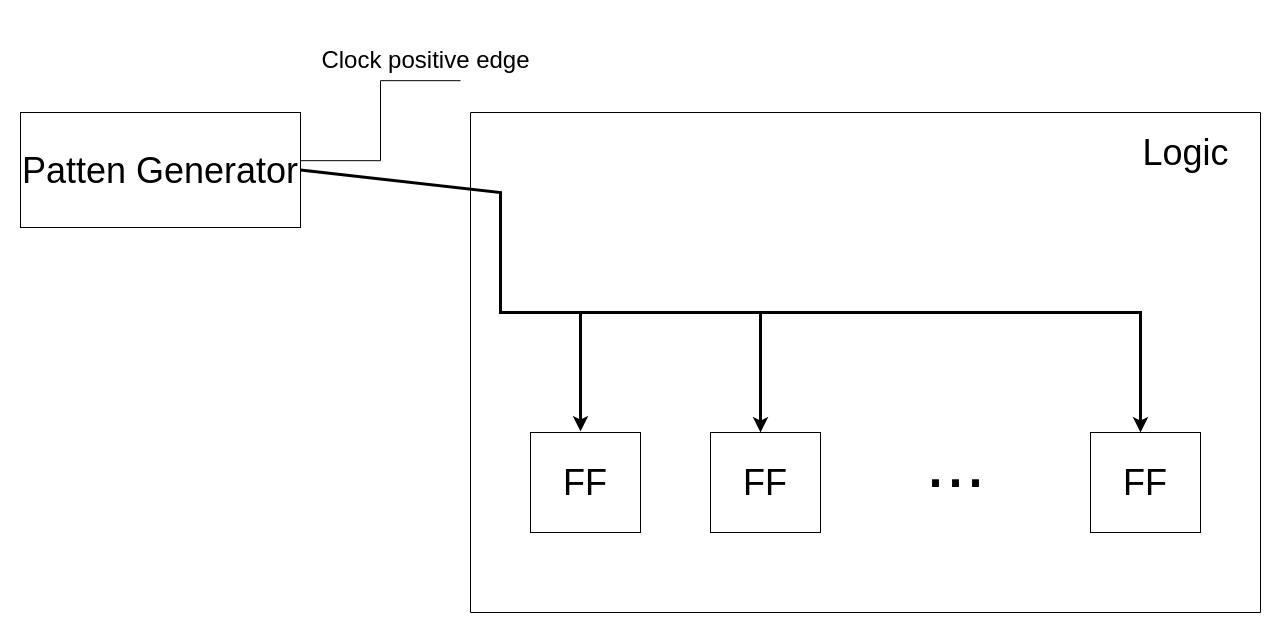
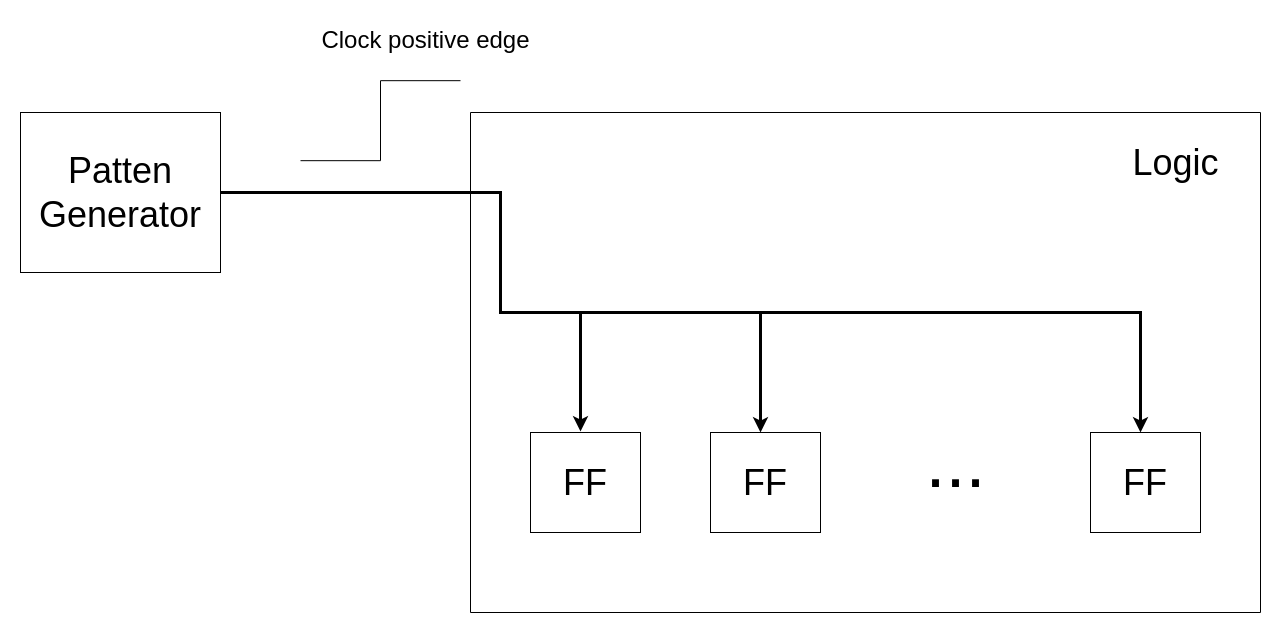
(426, 61) -> (426, 41)
(1186, 153) -> (1176, 163)
(161, 170) -> (121, 193)
